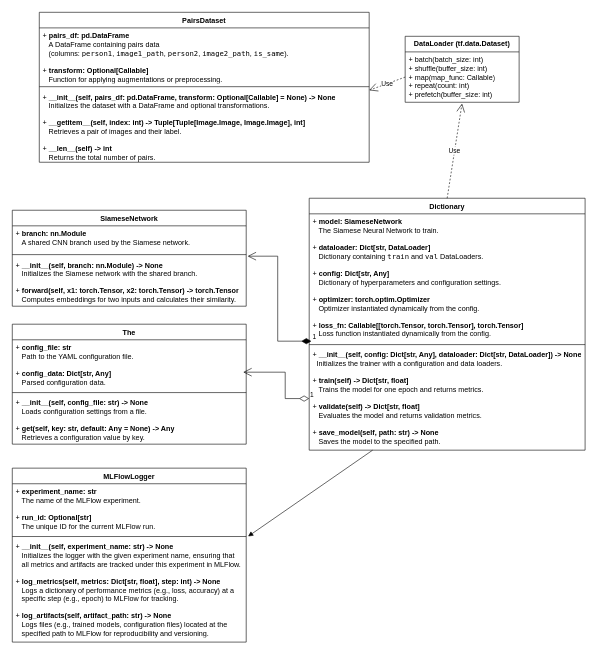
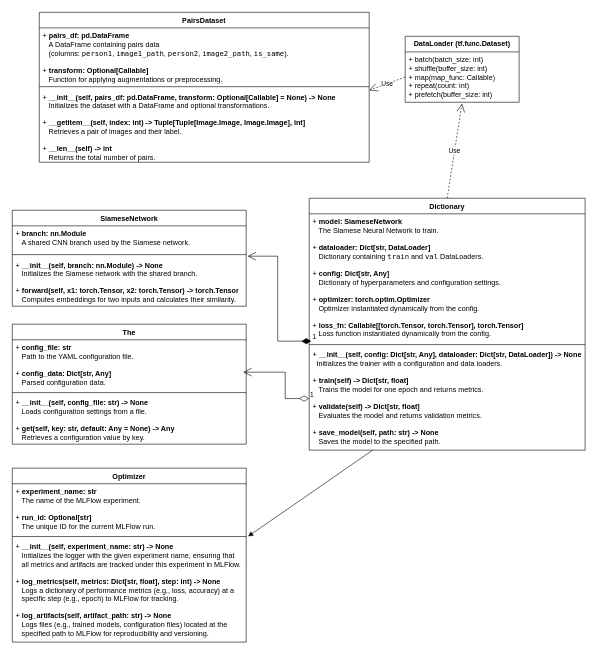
(462, 44) -> (462, 44)
(129, 477) -> (129, 477)
